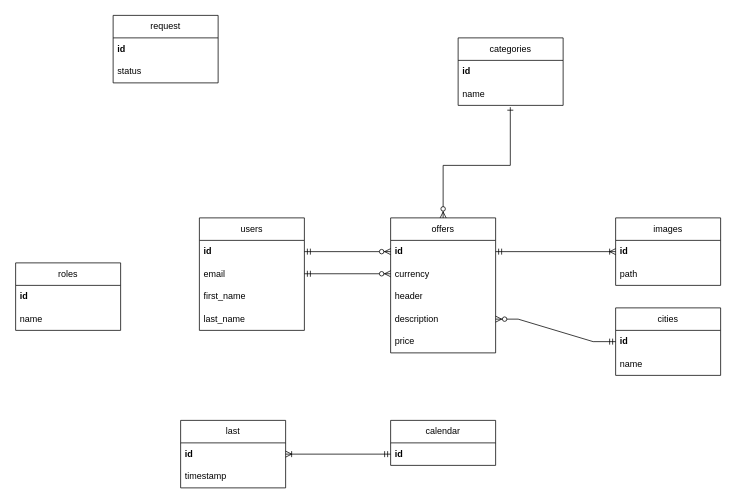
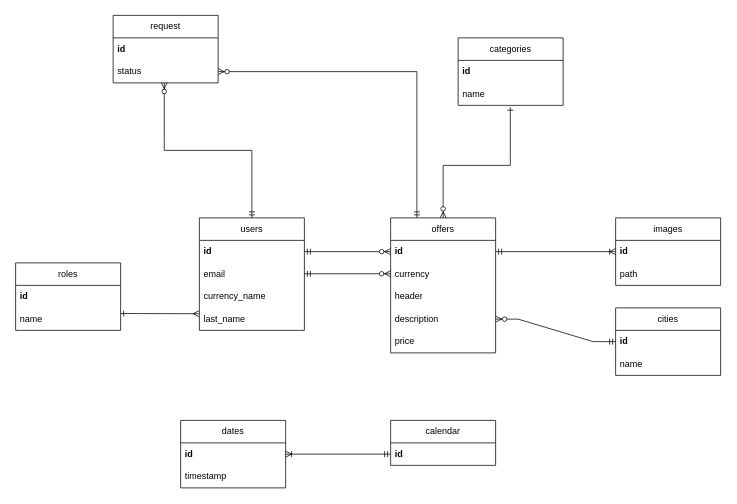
none -> (392, 72)
none -> (208, 150)
(228, 297) -> (236, 297)
none -> (160, 314)
(233, 432) -> (233, 432)
